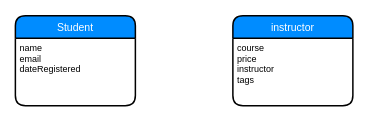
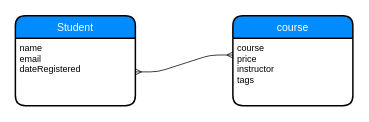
(293, 27) -> (293, 27)
none -> (183, 63)
